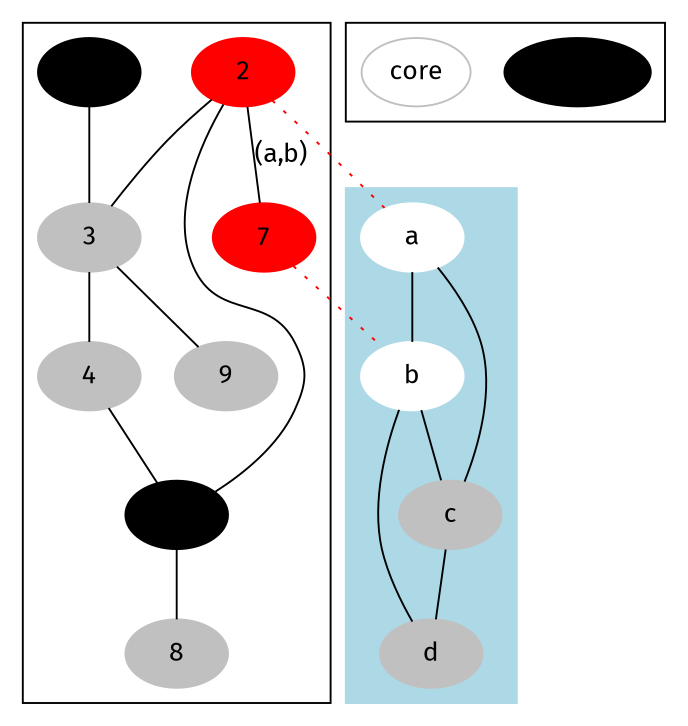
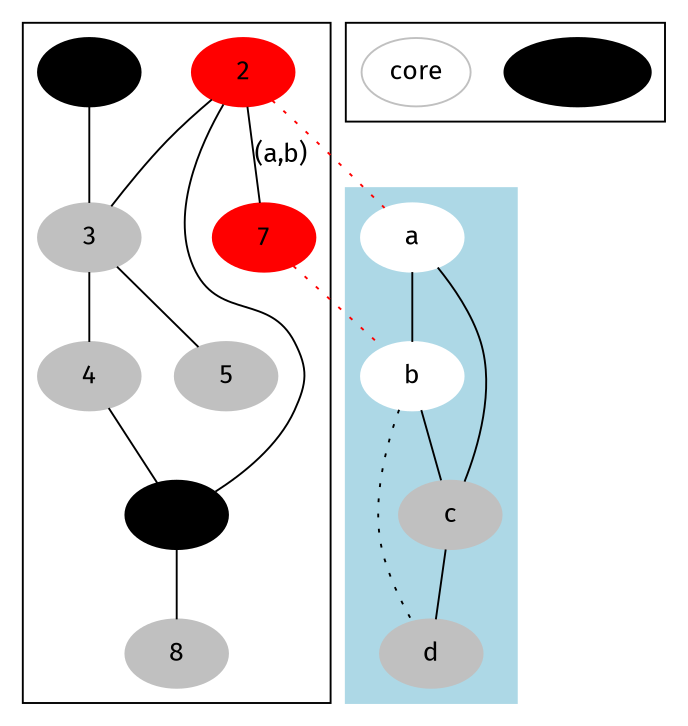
(226, 376) -> (226, 376)
(378, 518) -> (378, 518)
